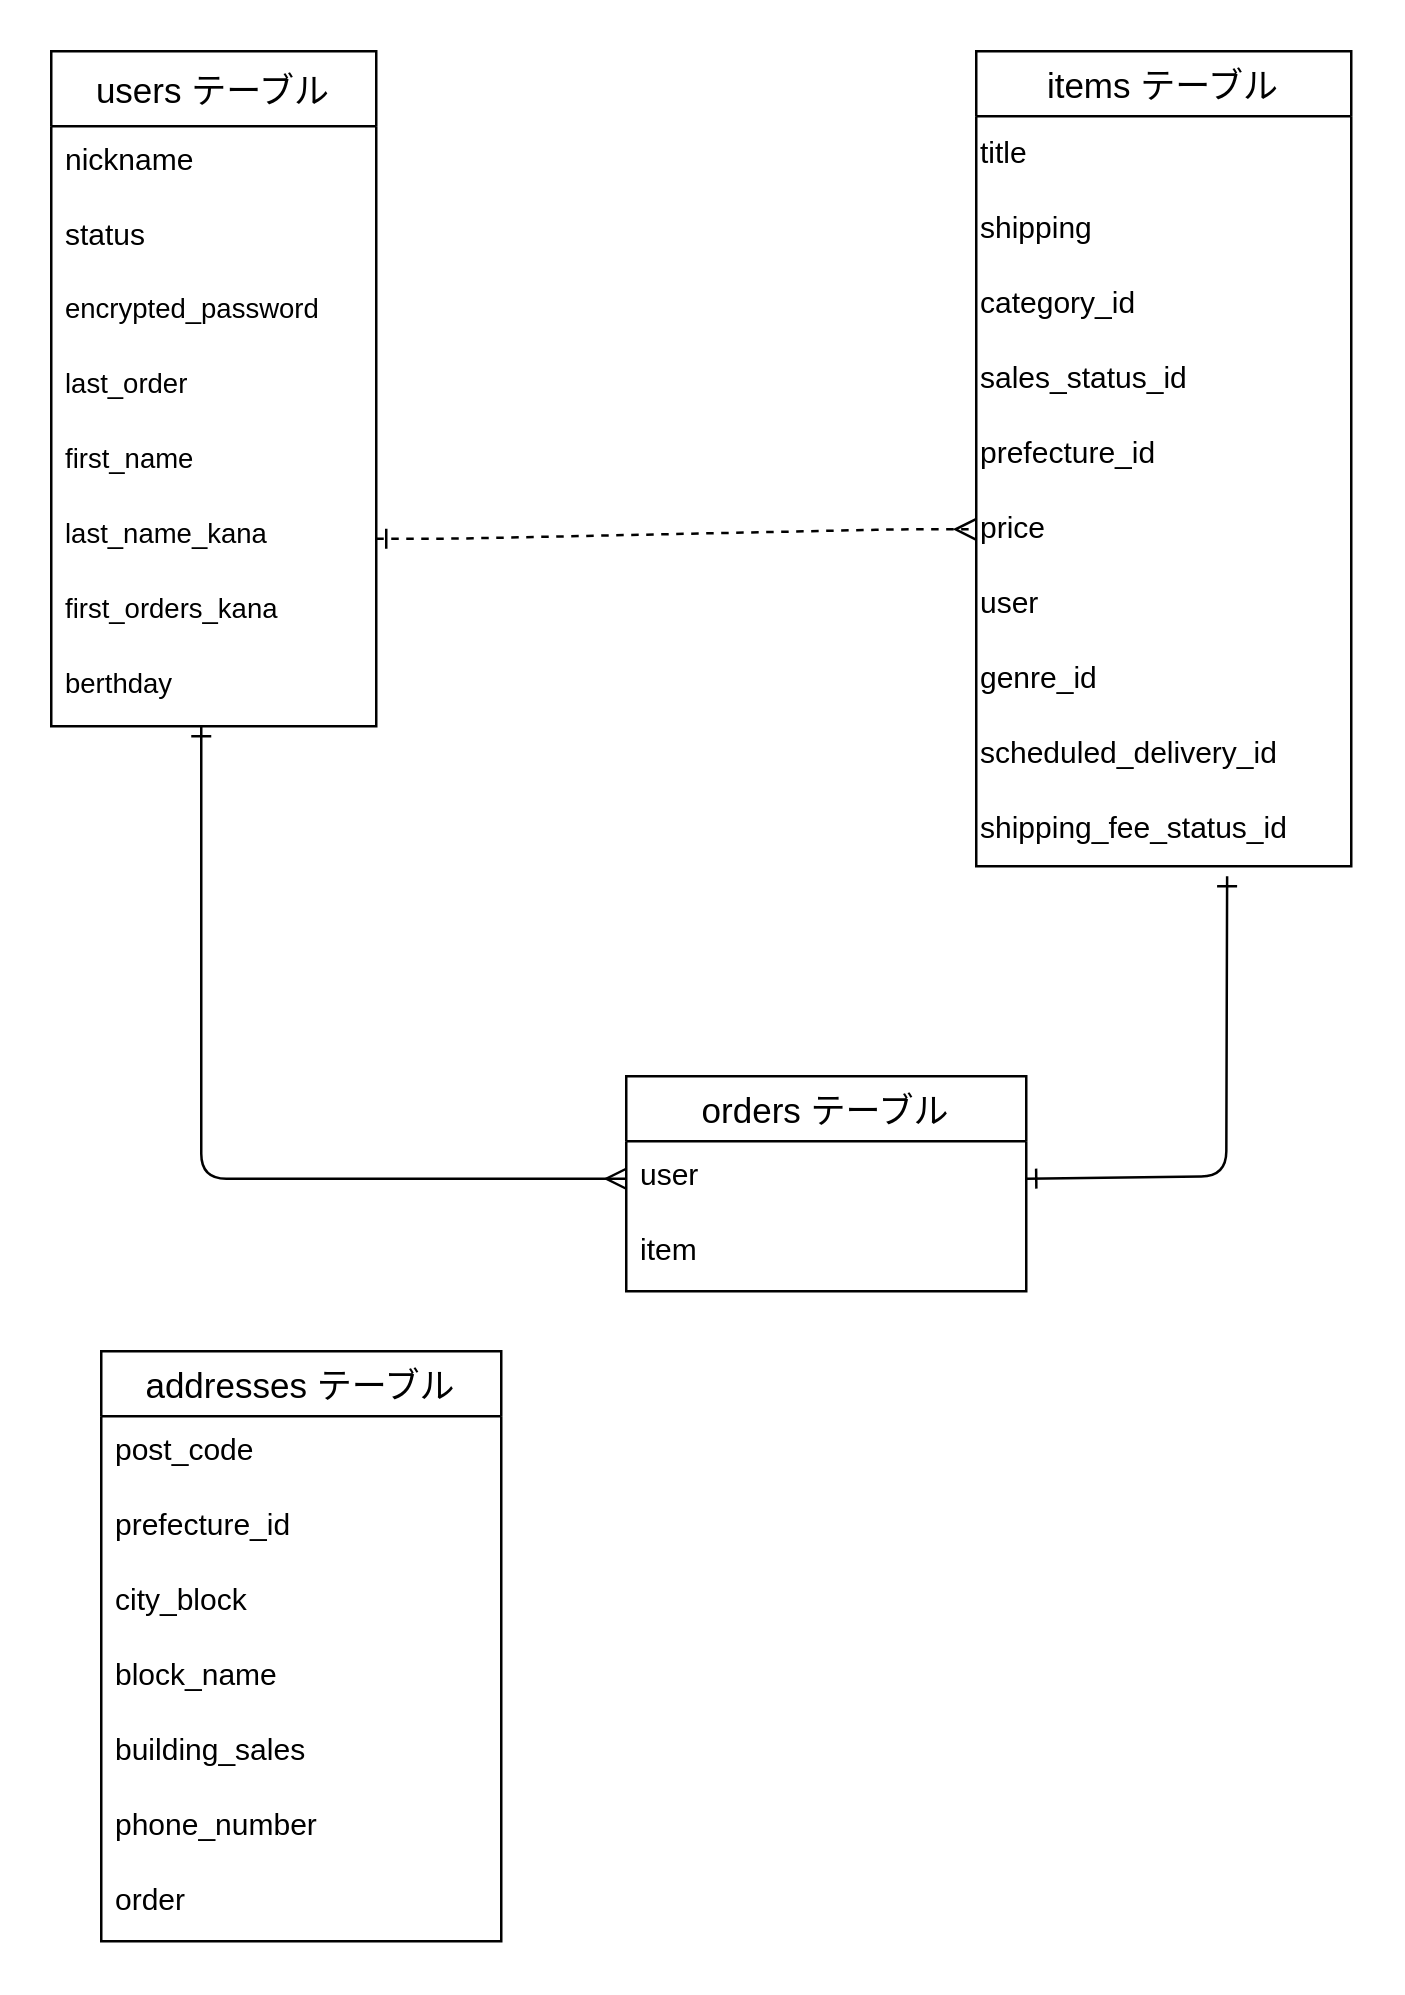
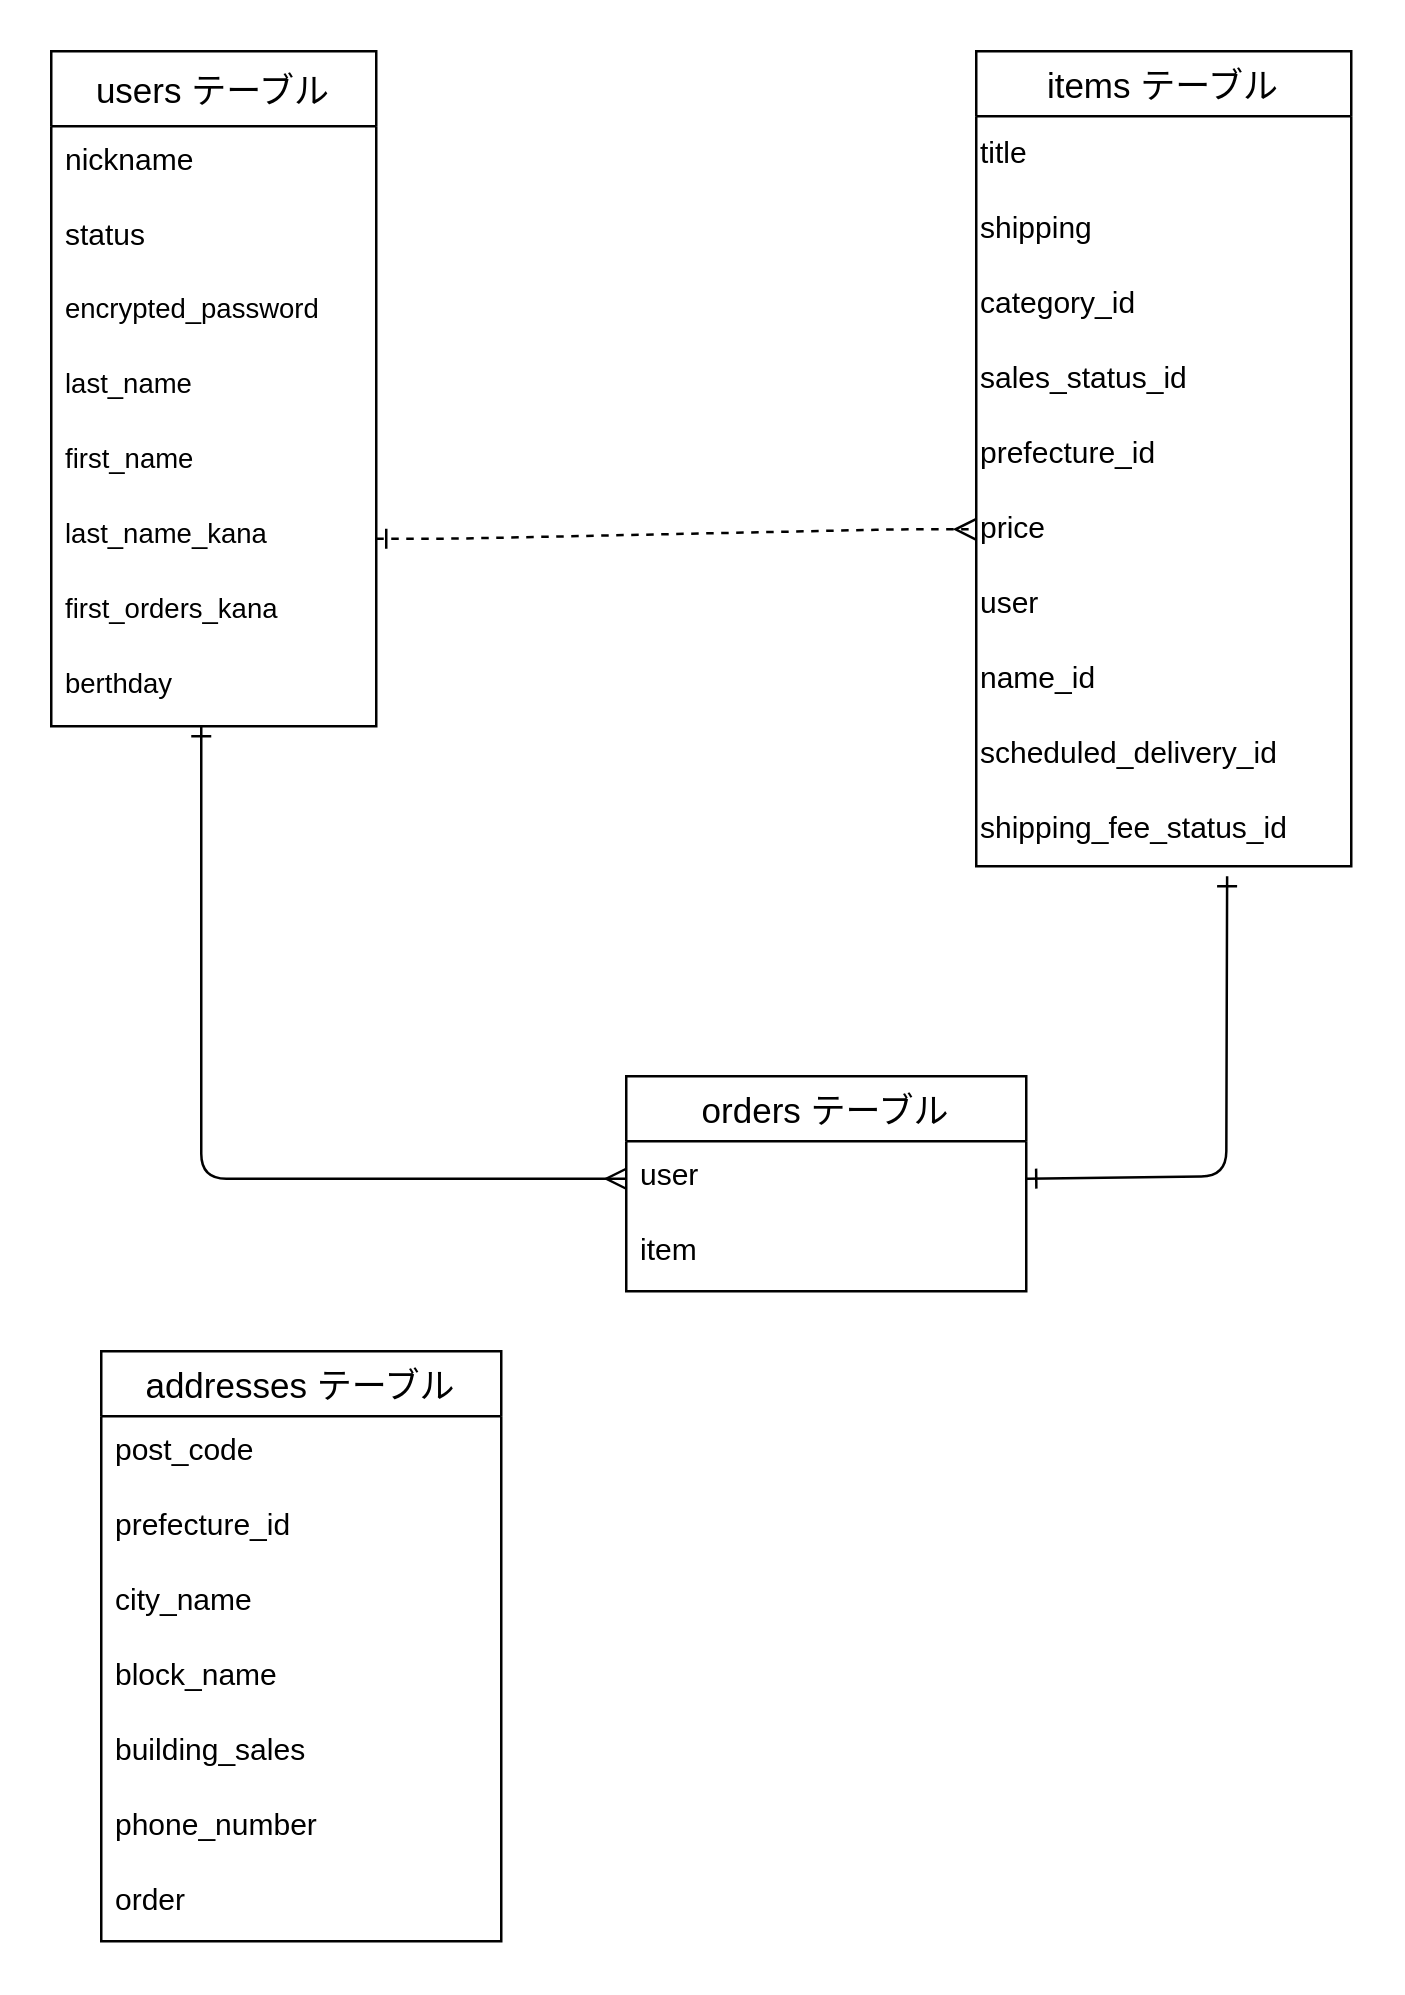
(138, 383) -> (131, 383)
(1045, 679) -> (1036, 679)
(191, 1600) -> (187, 1600)
